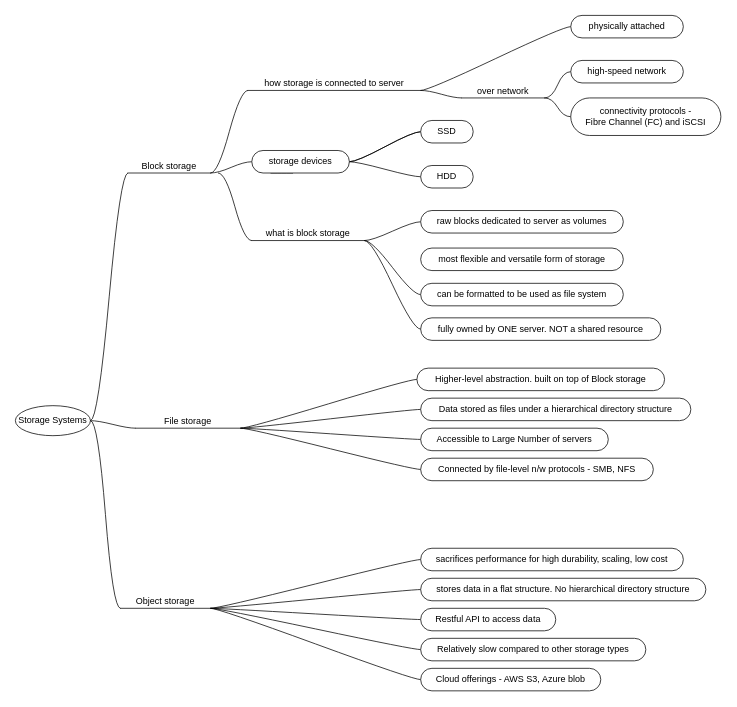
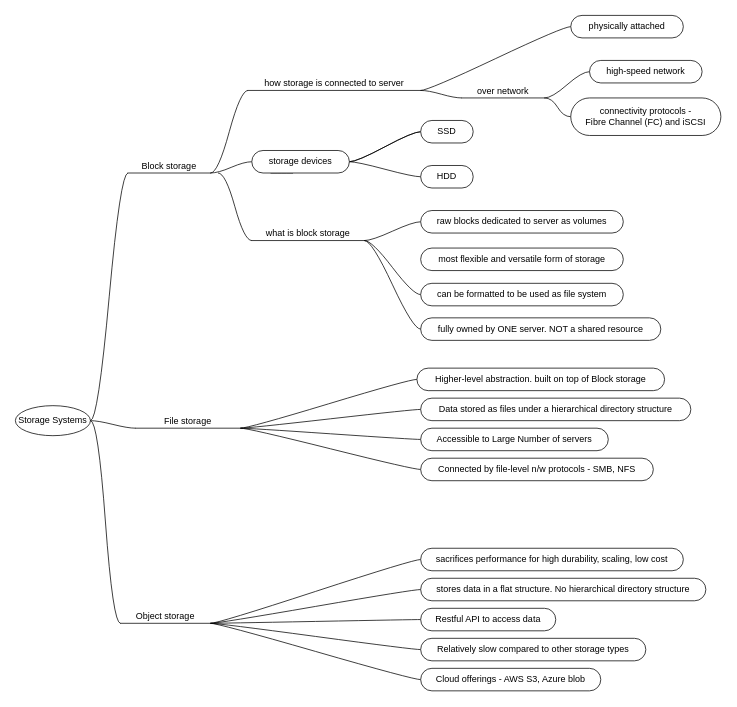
(627, 72) -> (645, 72)
(165, 597) -> (165, 612)
